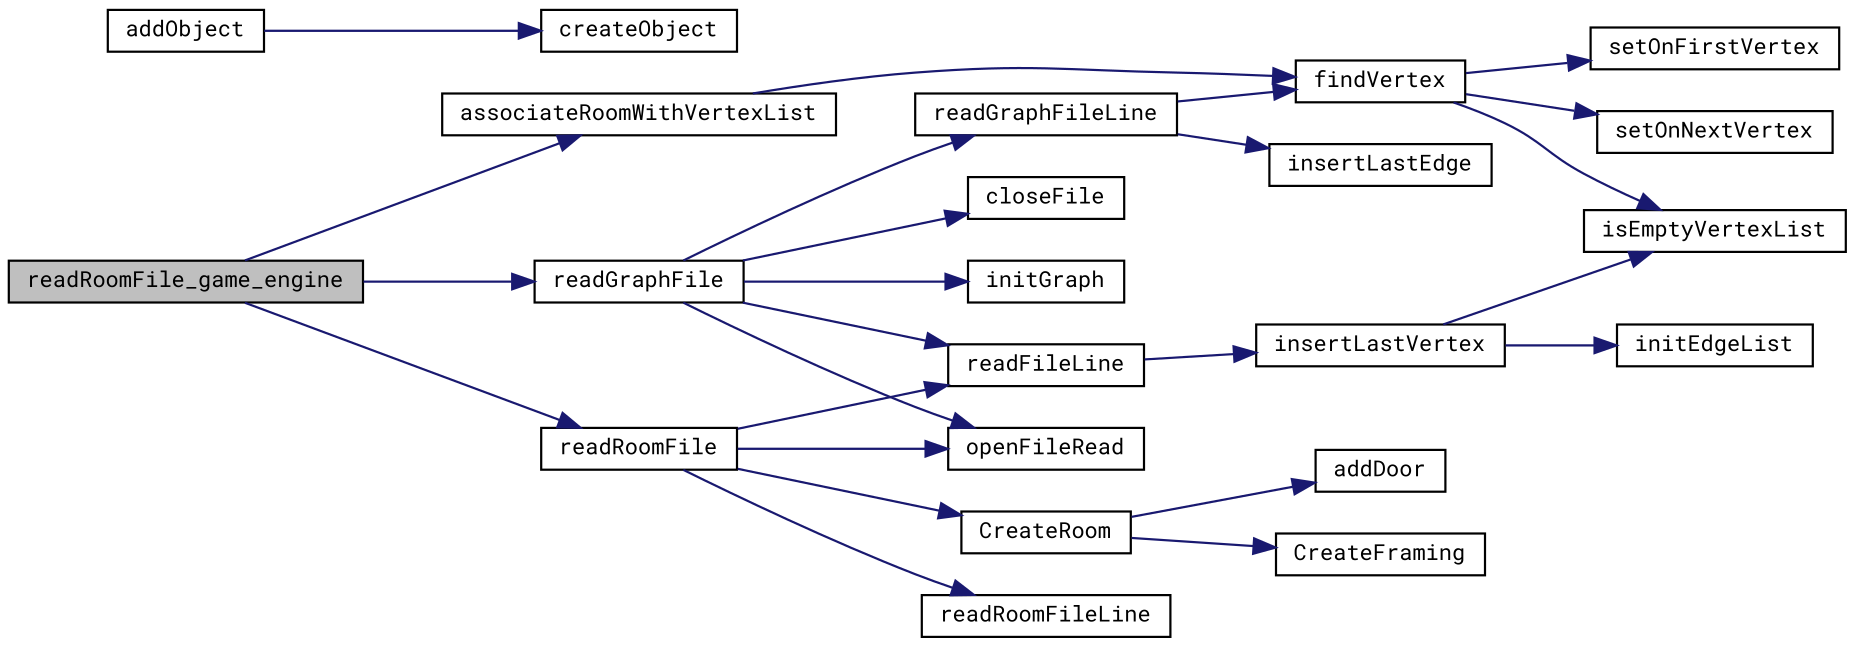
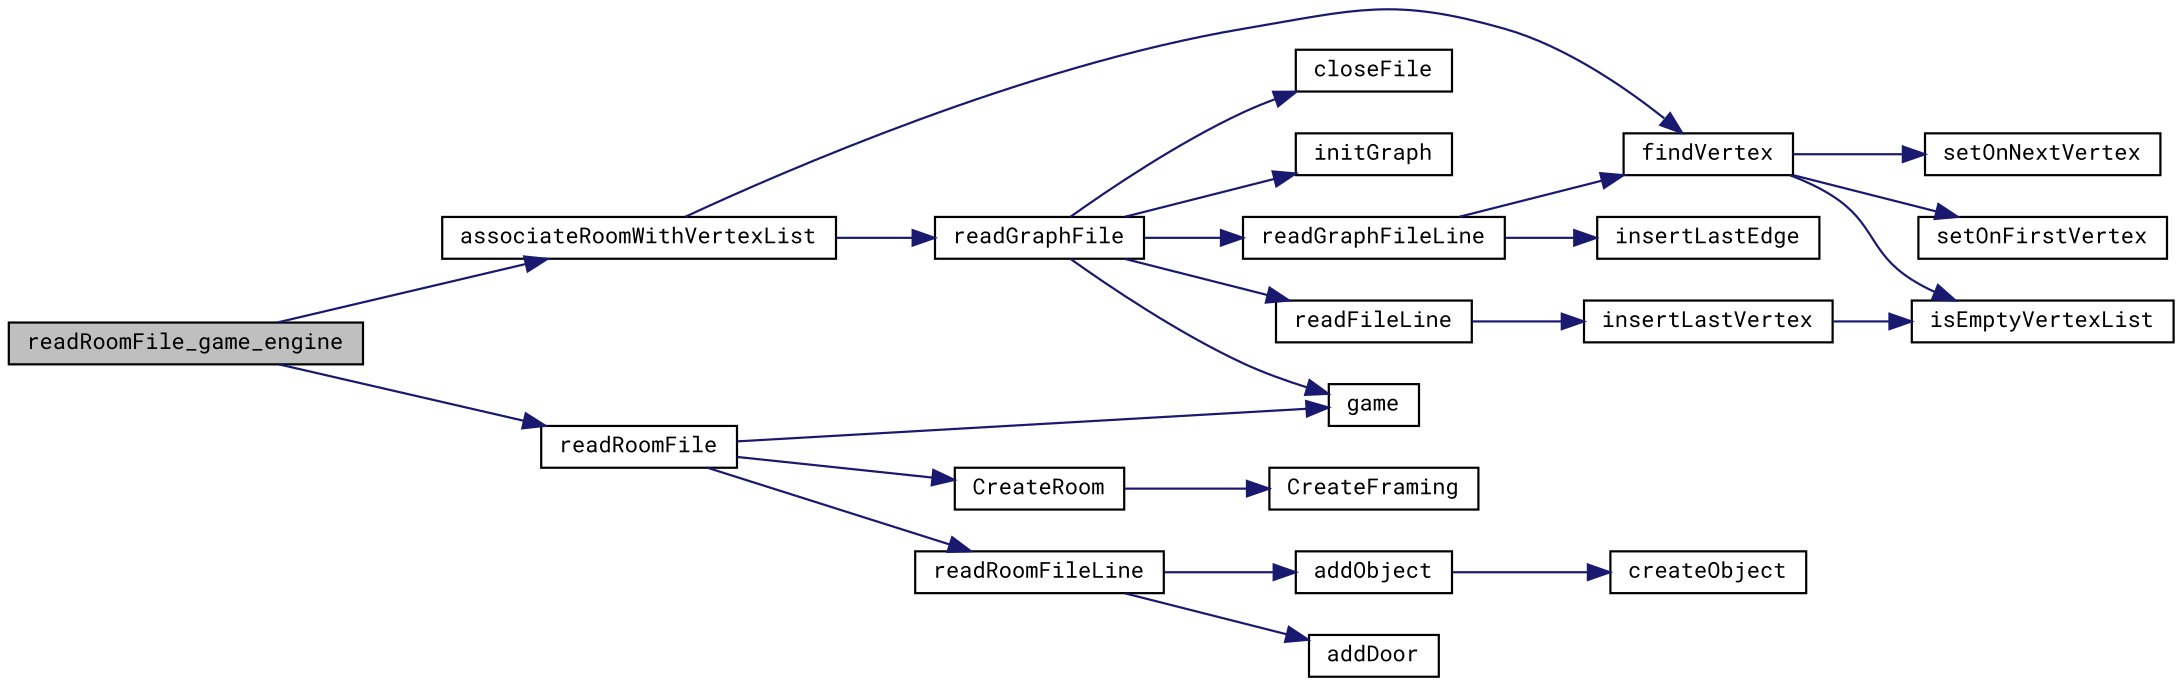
(438, 282) -> (874, 238)
(1715, 345) -> none
(832, 409) -> none
(1046, 449) -> (1374, 405)
(1212, 502) -> (1206, 614)
none -> (1219, 572)
